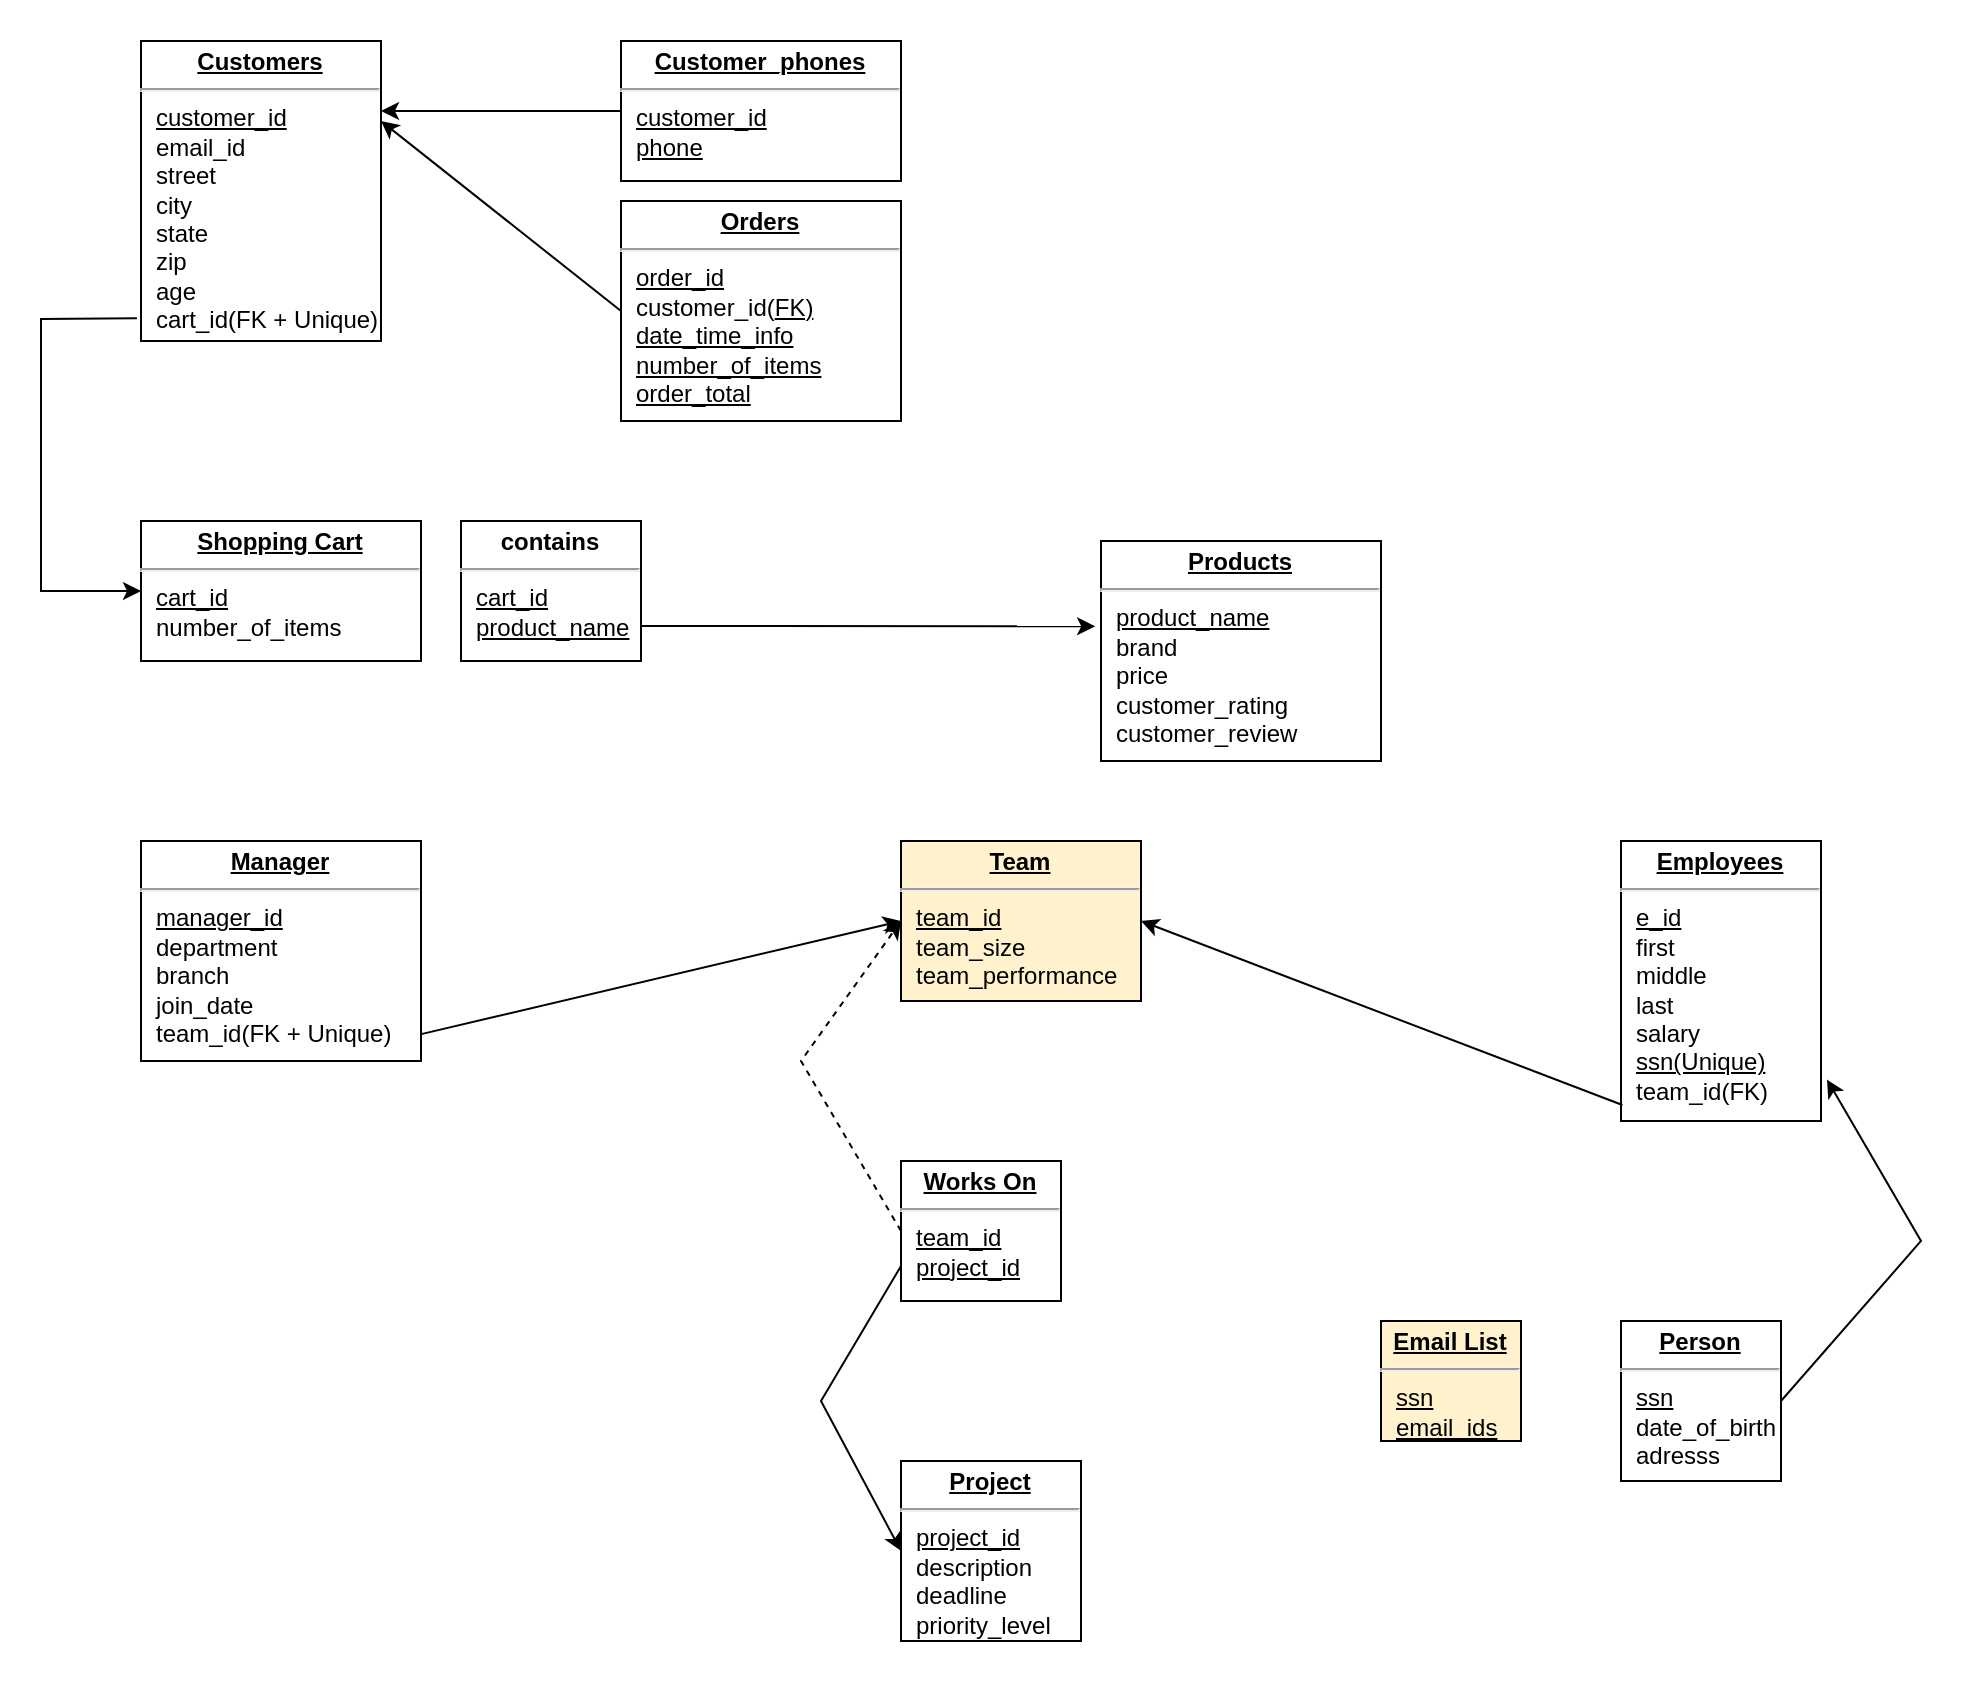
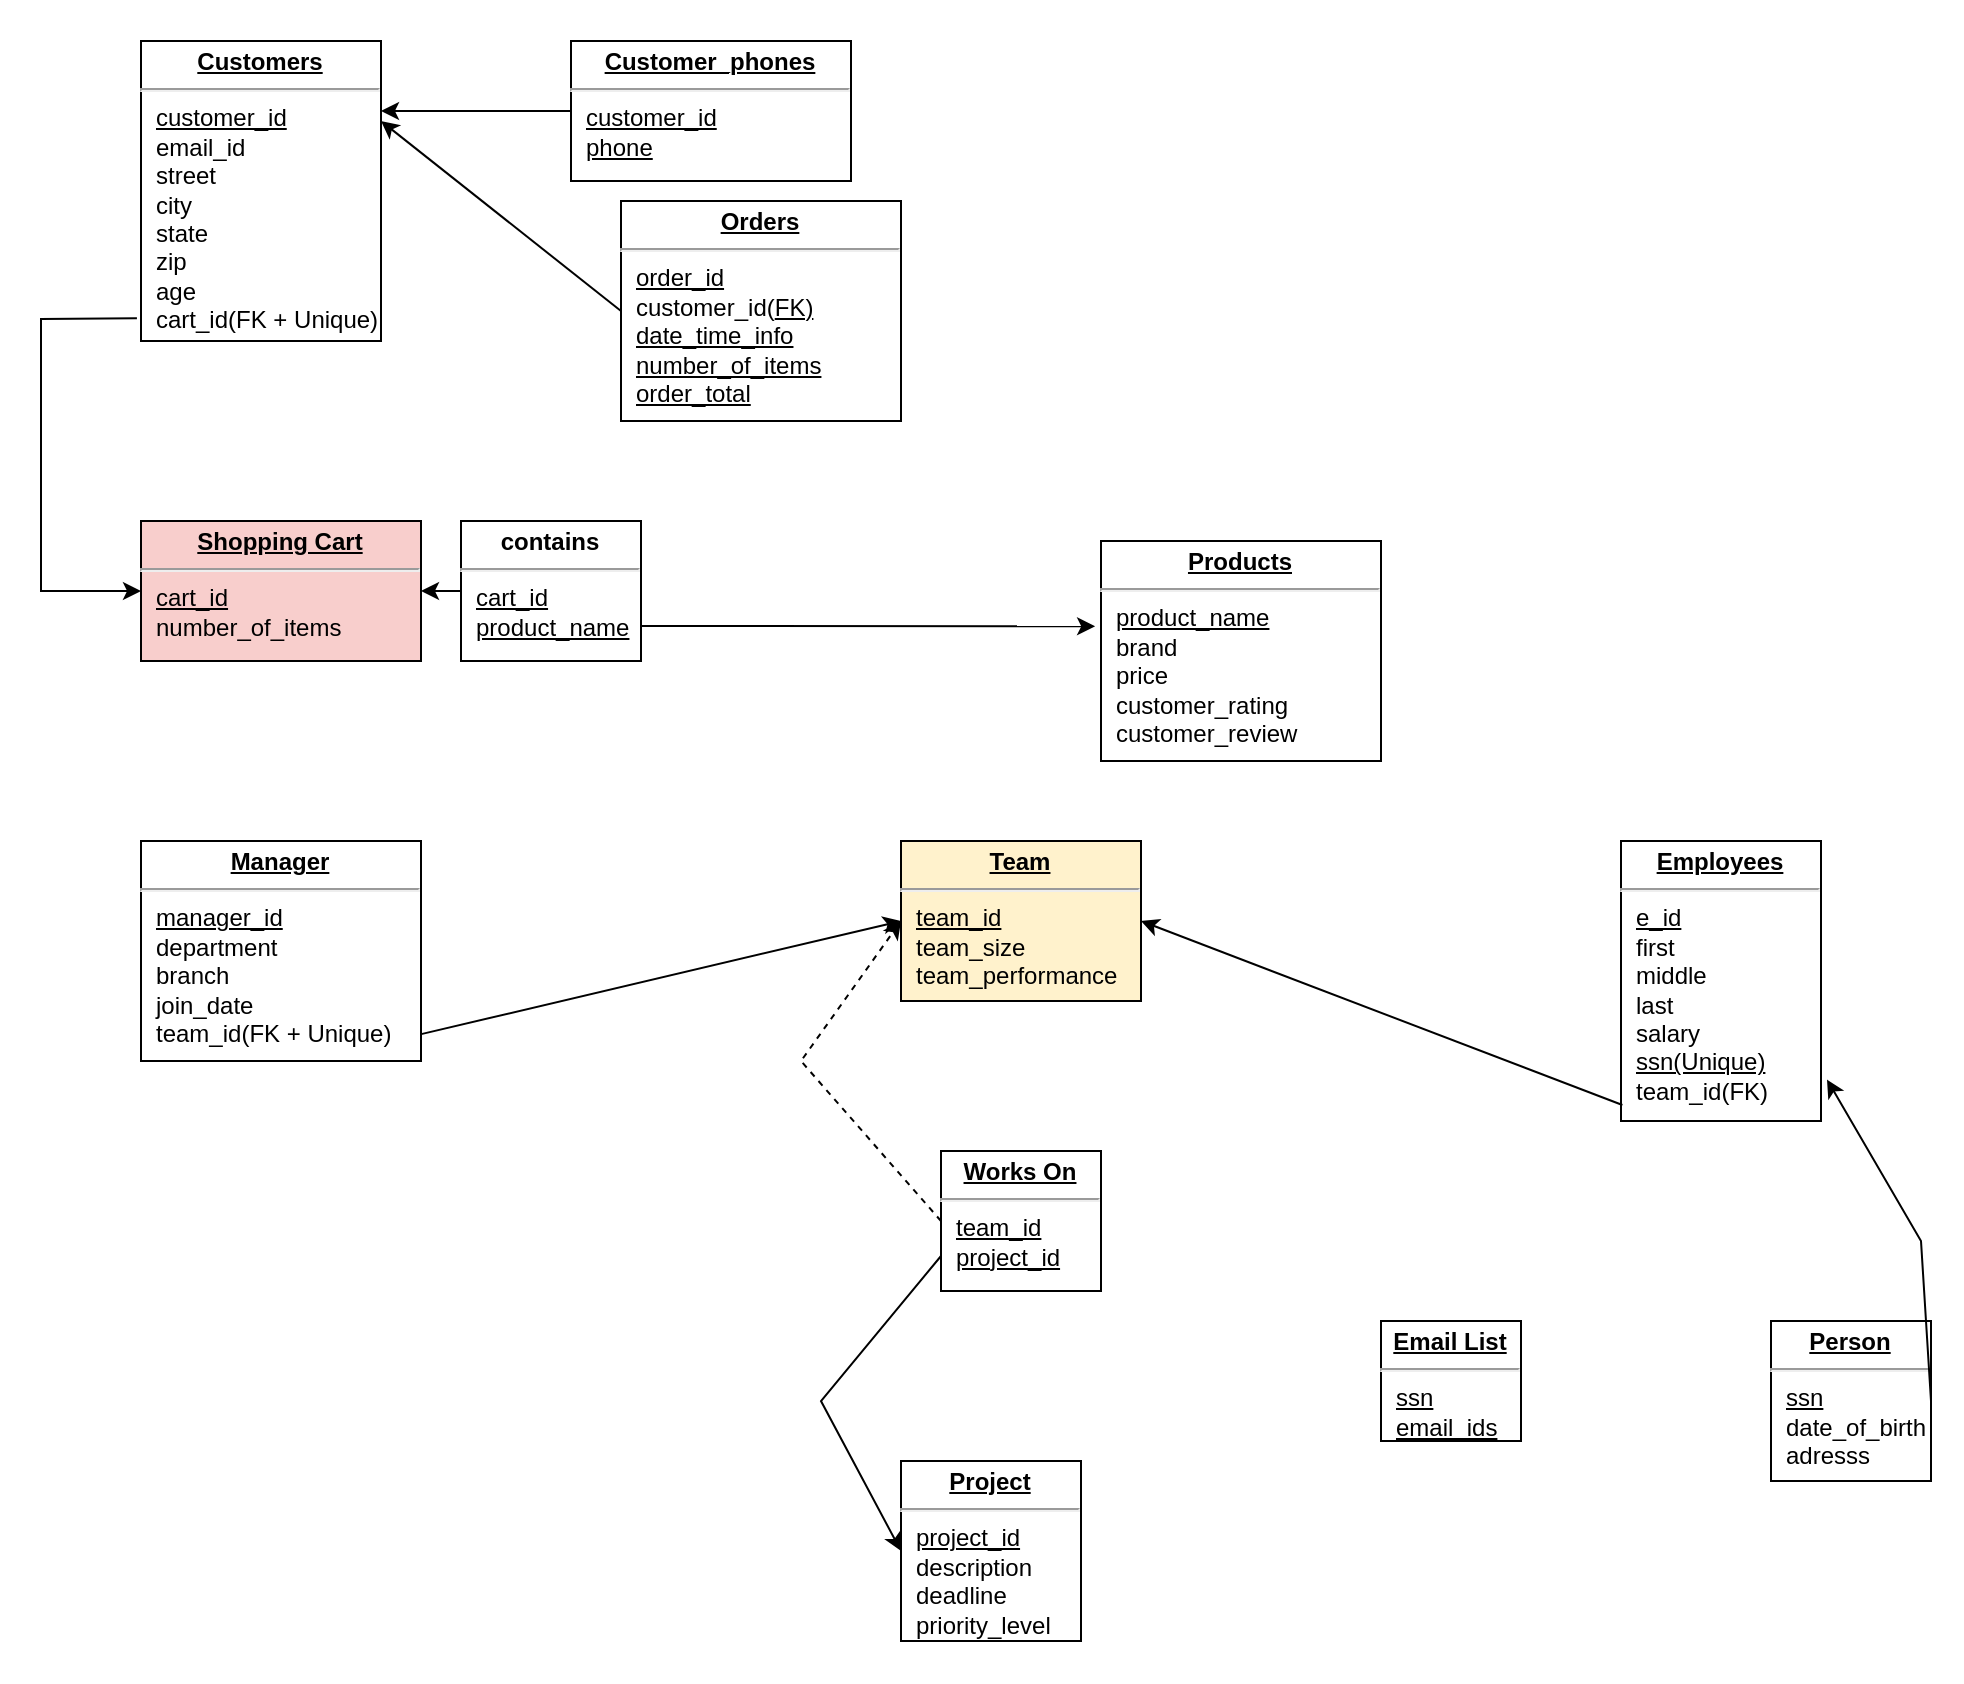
(761, 111) -> (711, 111)
(281, 591) -> (281, 591)
none -> (448, 591)
(981, 1231) -> (1021, 1221)
(1451, 1381) -> (1451, 1381)
(1701, 1401) -> (1851, 1401)
